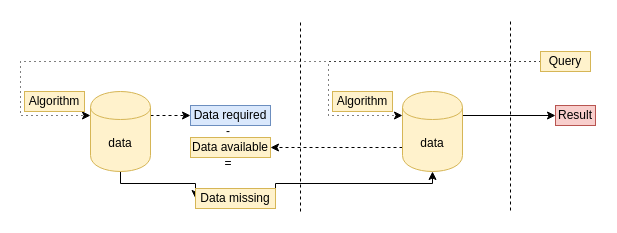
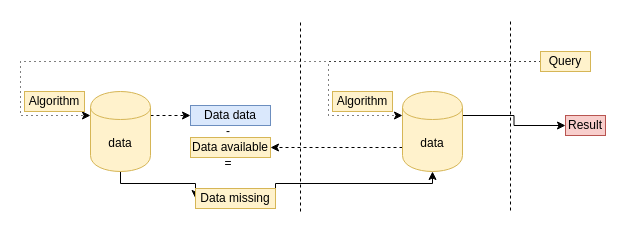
(231, 116) -> (231, 116)
(576, 116) -> (586, 126)
